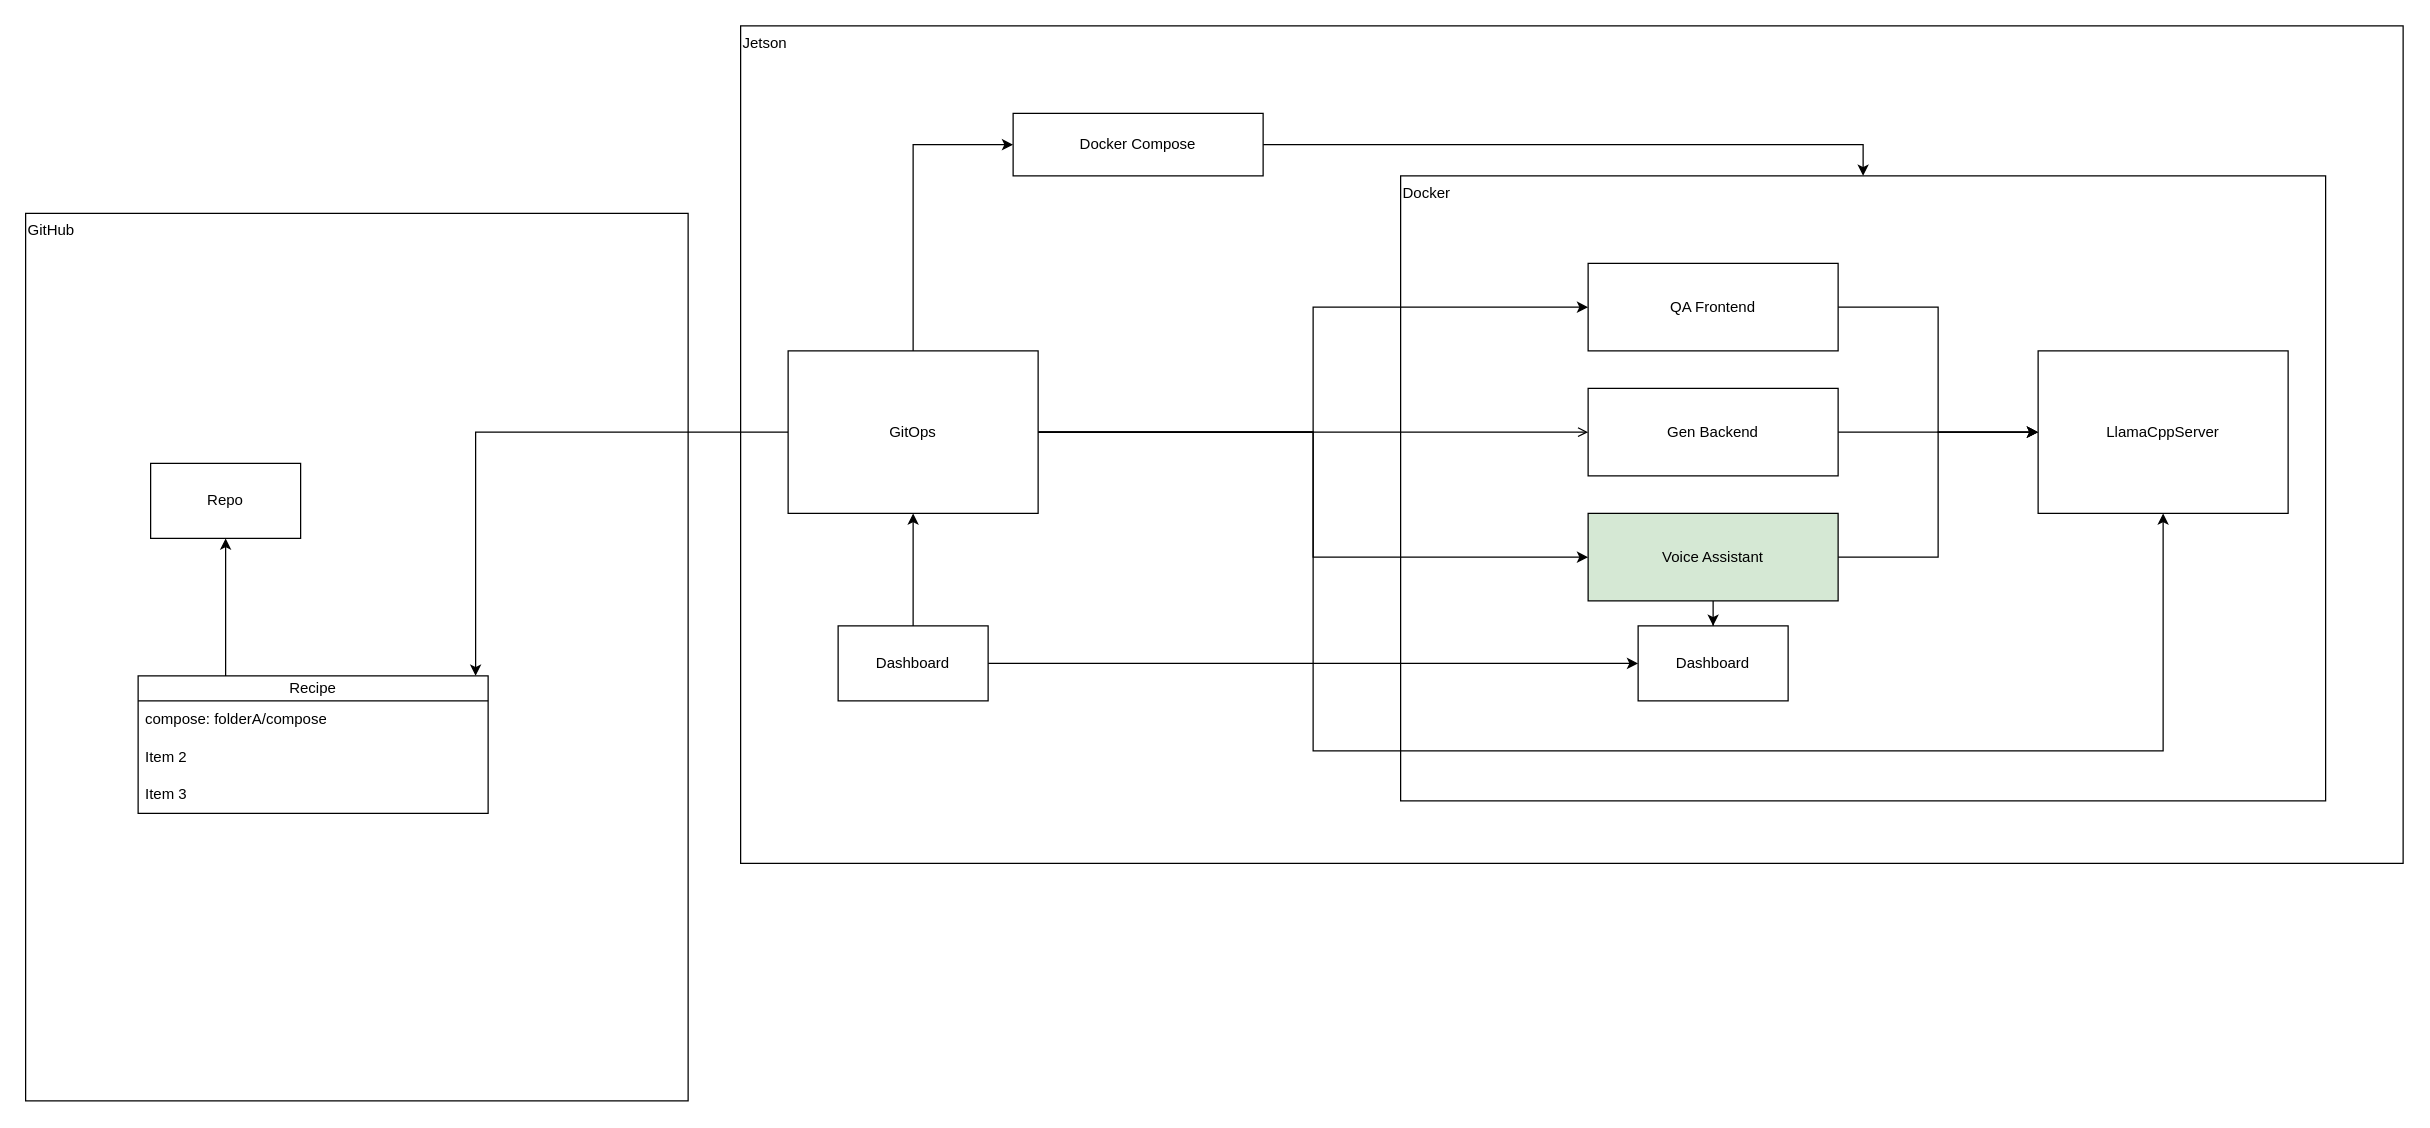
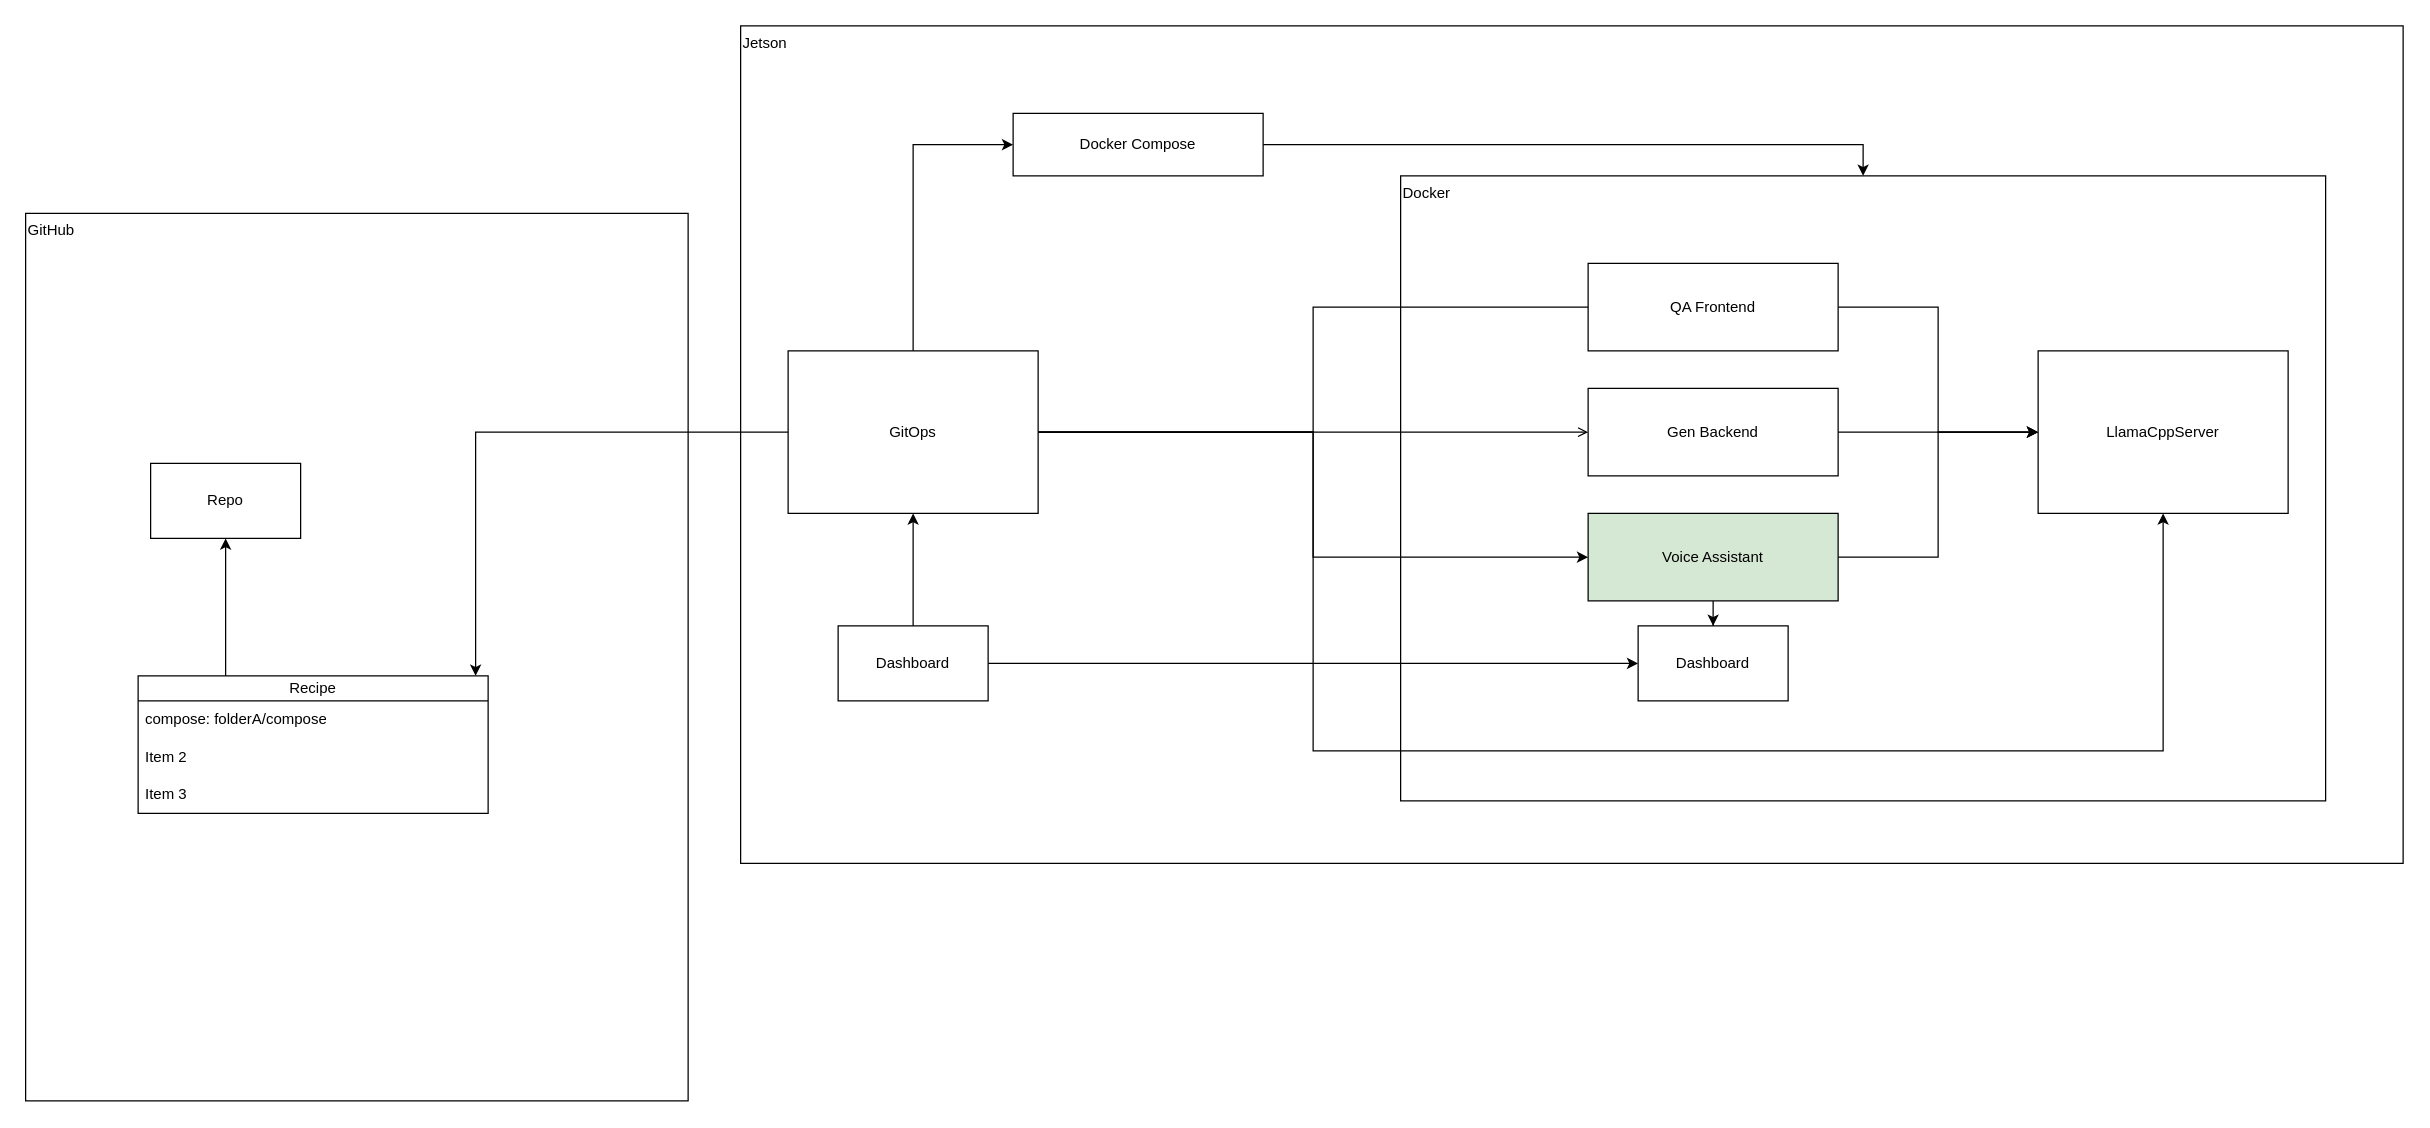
(1578, 307) -> (1581, 307)
